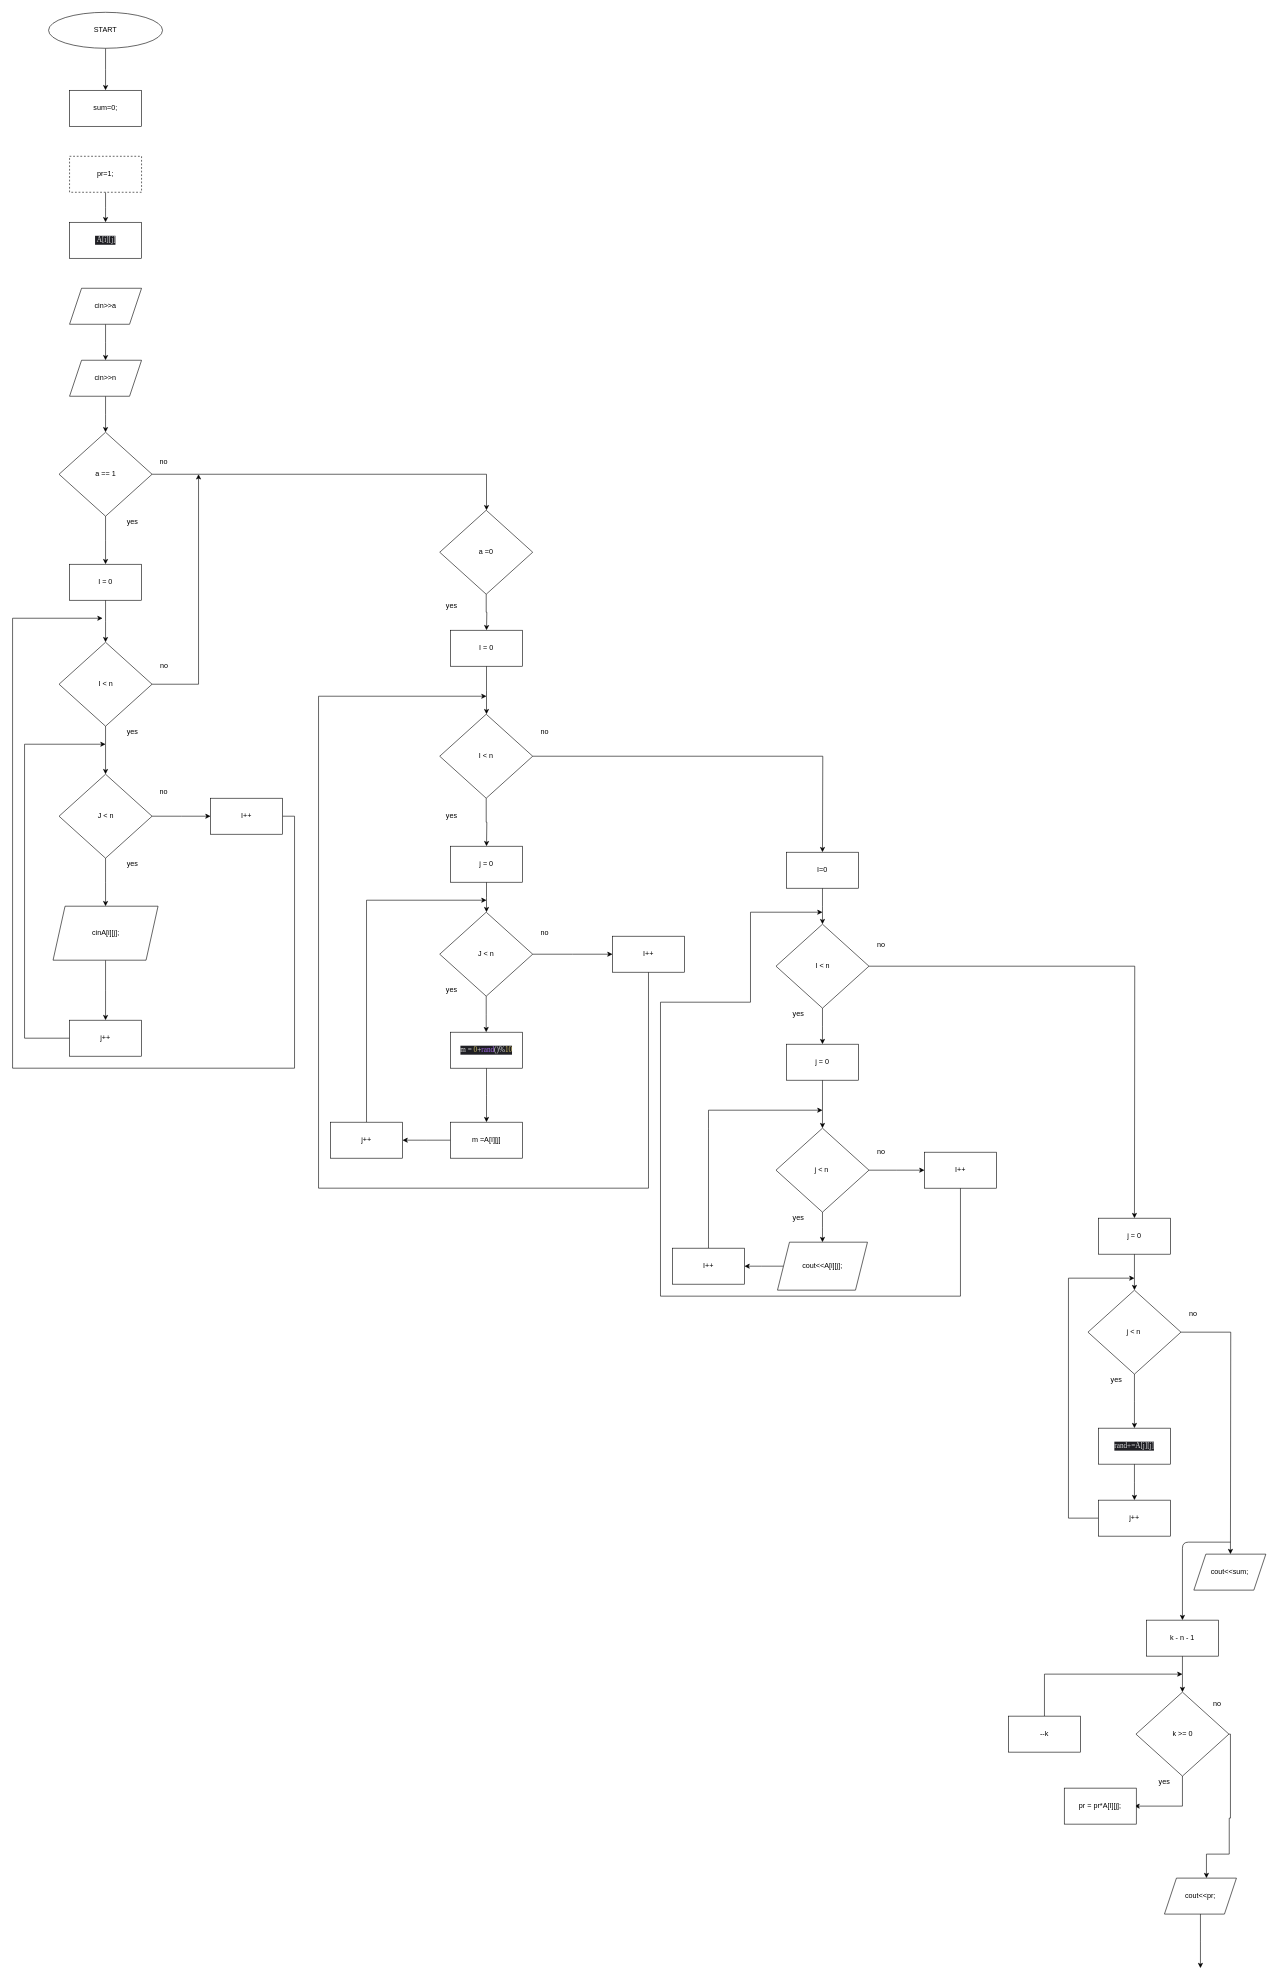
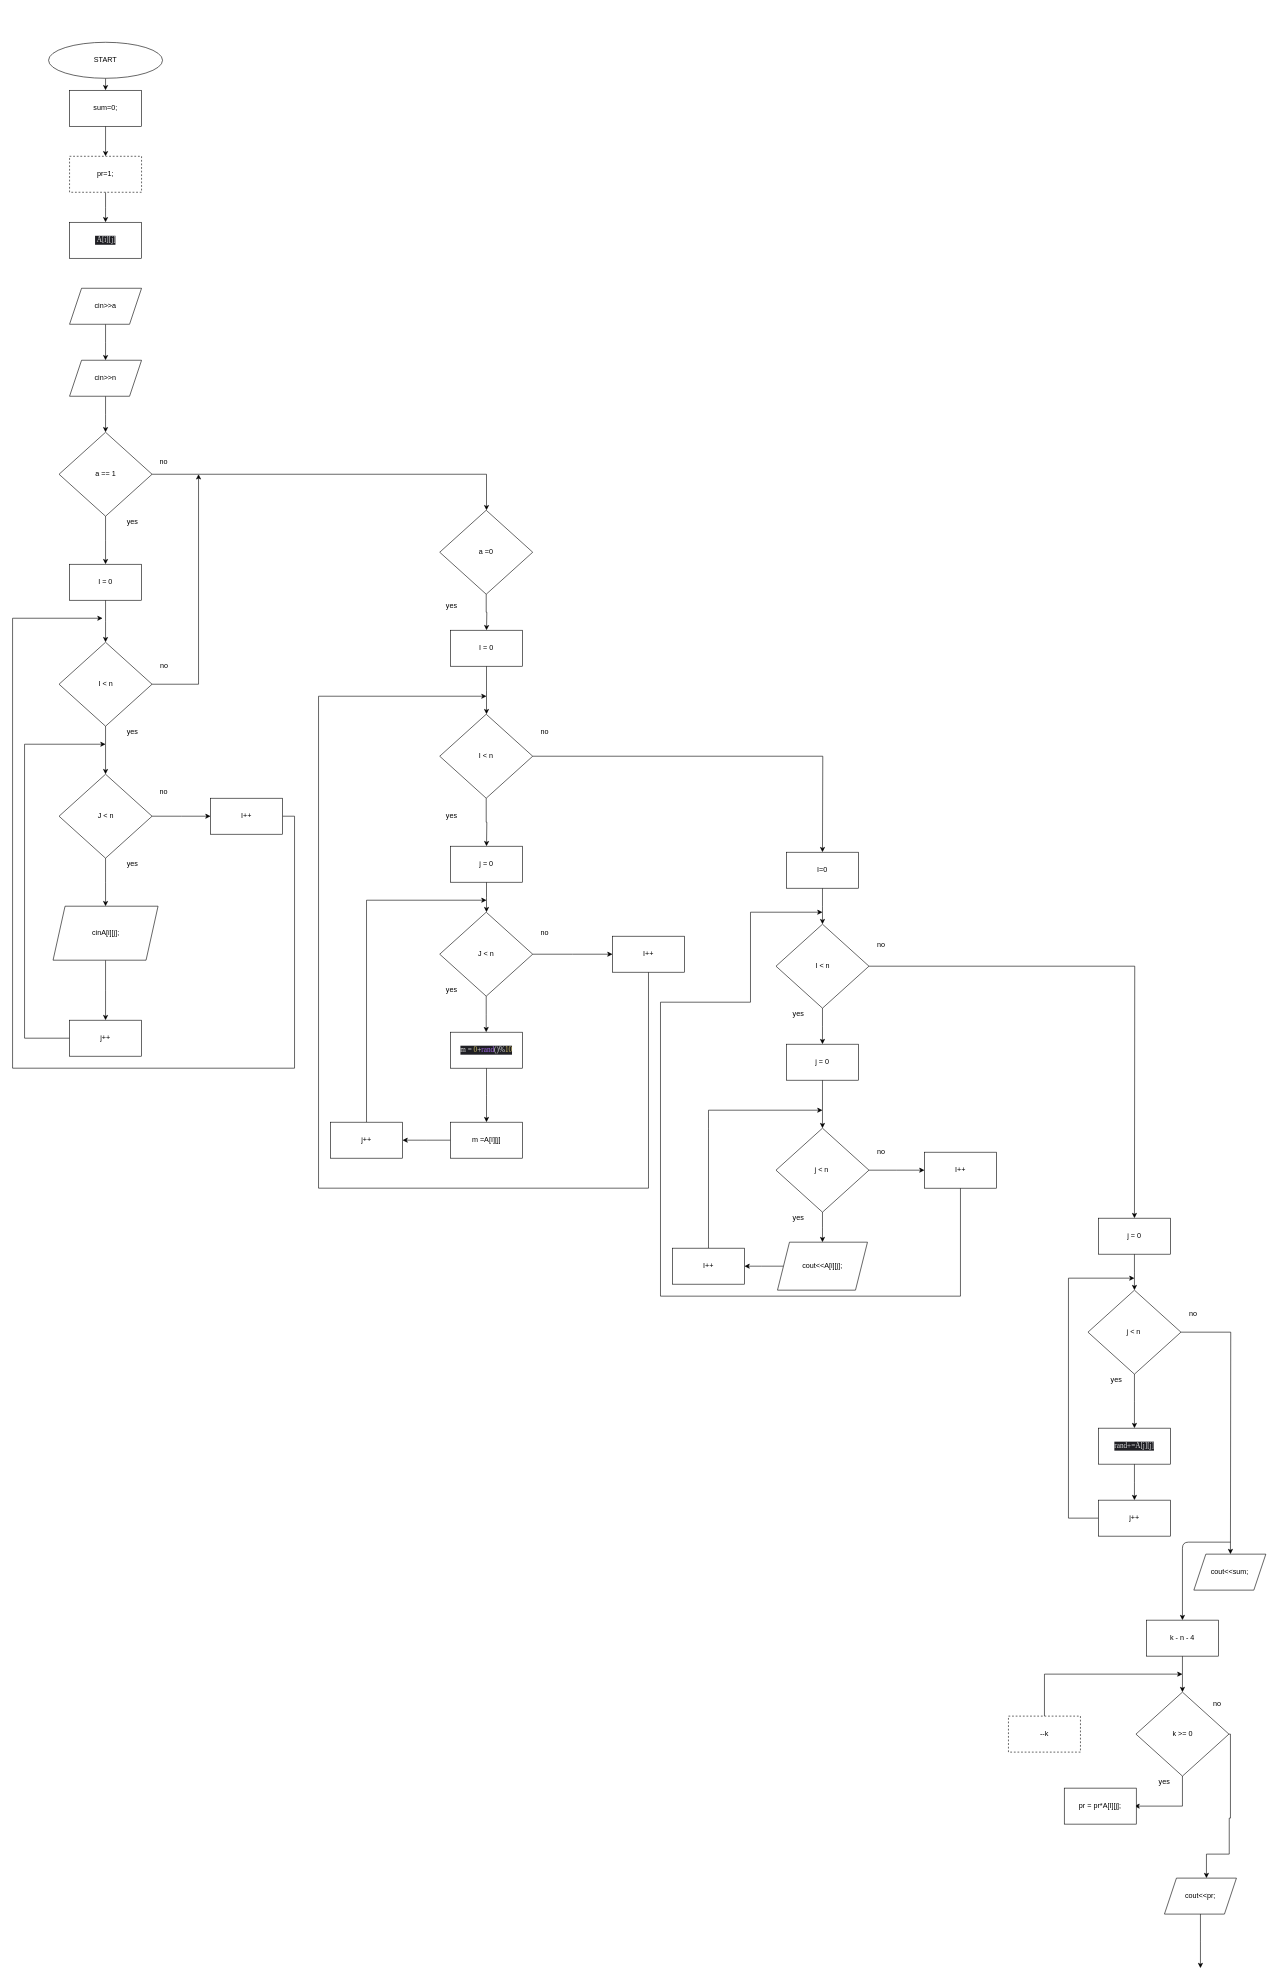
(105, 30) -> (105, 60)
none -> (105, 139)
(1182, 1638) -> (1182, 1638)
(1044, 1734) -> (1044, 1734)
